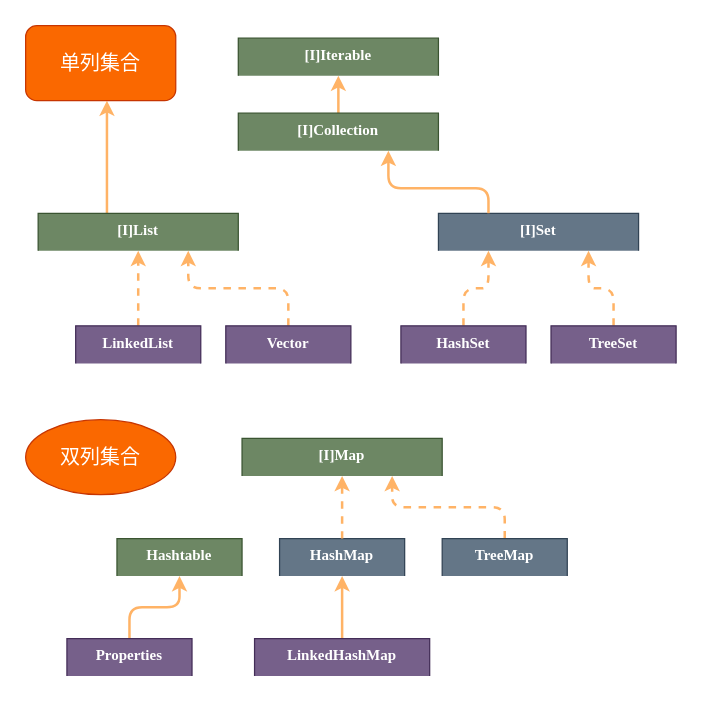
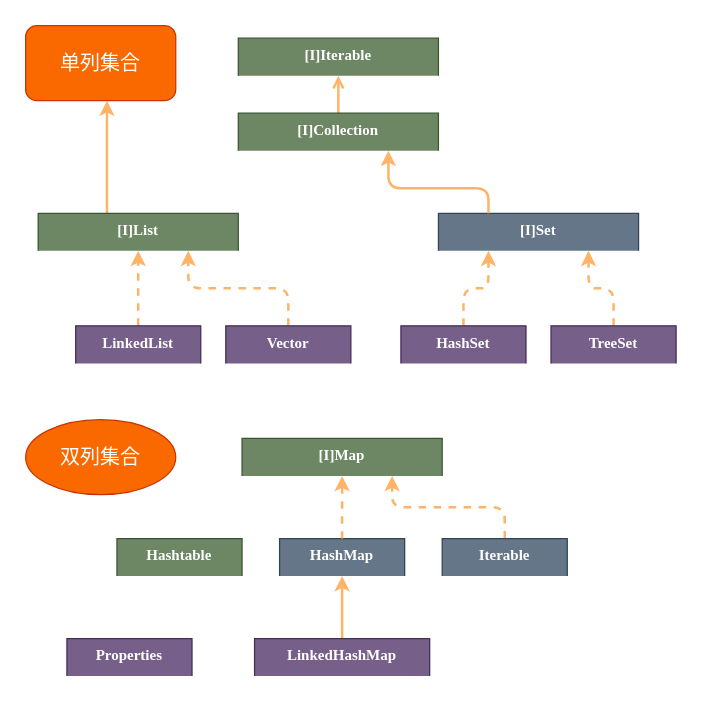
(338, 88) -> (338, 87)
(504, 555) -> (504, 555)
(149, 607) -> none
